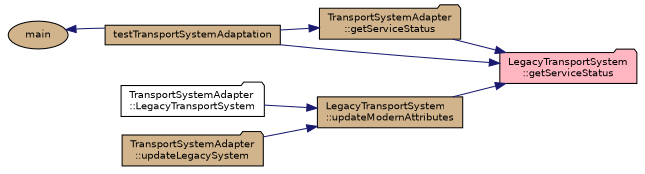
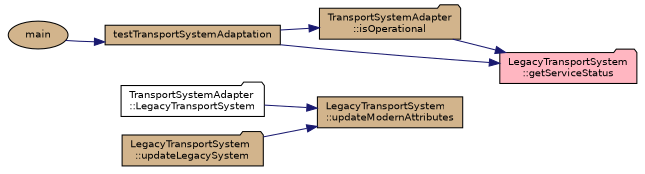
(390, 24) -> (390, 24)
(90, 28) -> (80, 41)
(474, 91) -> none
(193, 150) -> (193, 150)
